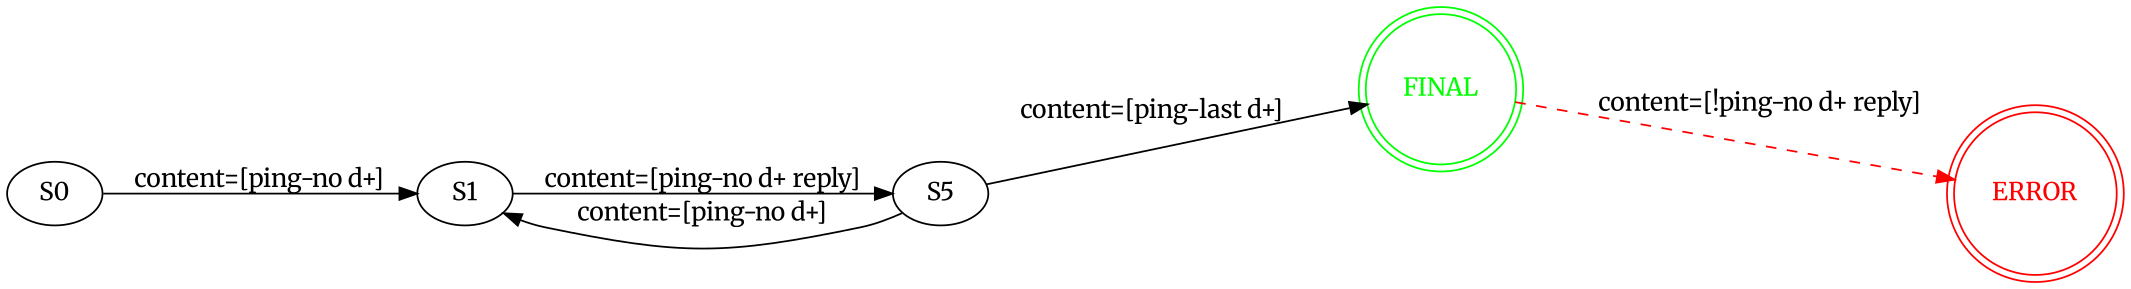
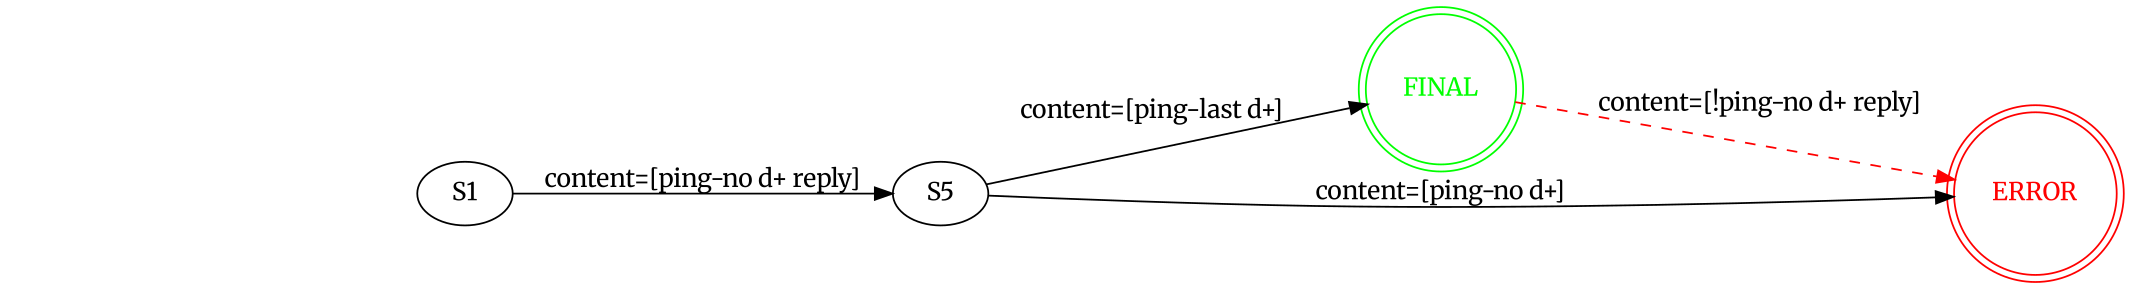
(55, 194) -> none
(712, 248) -> (1462, 207)
